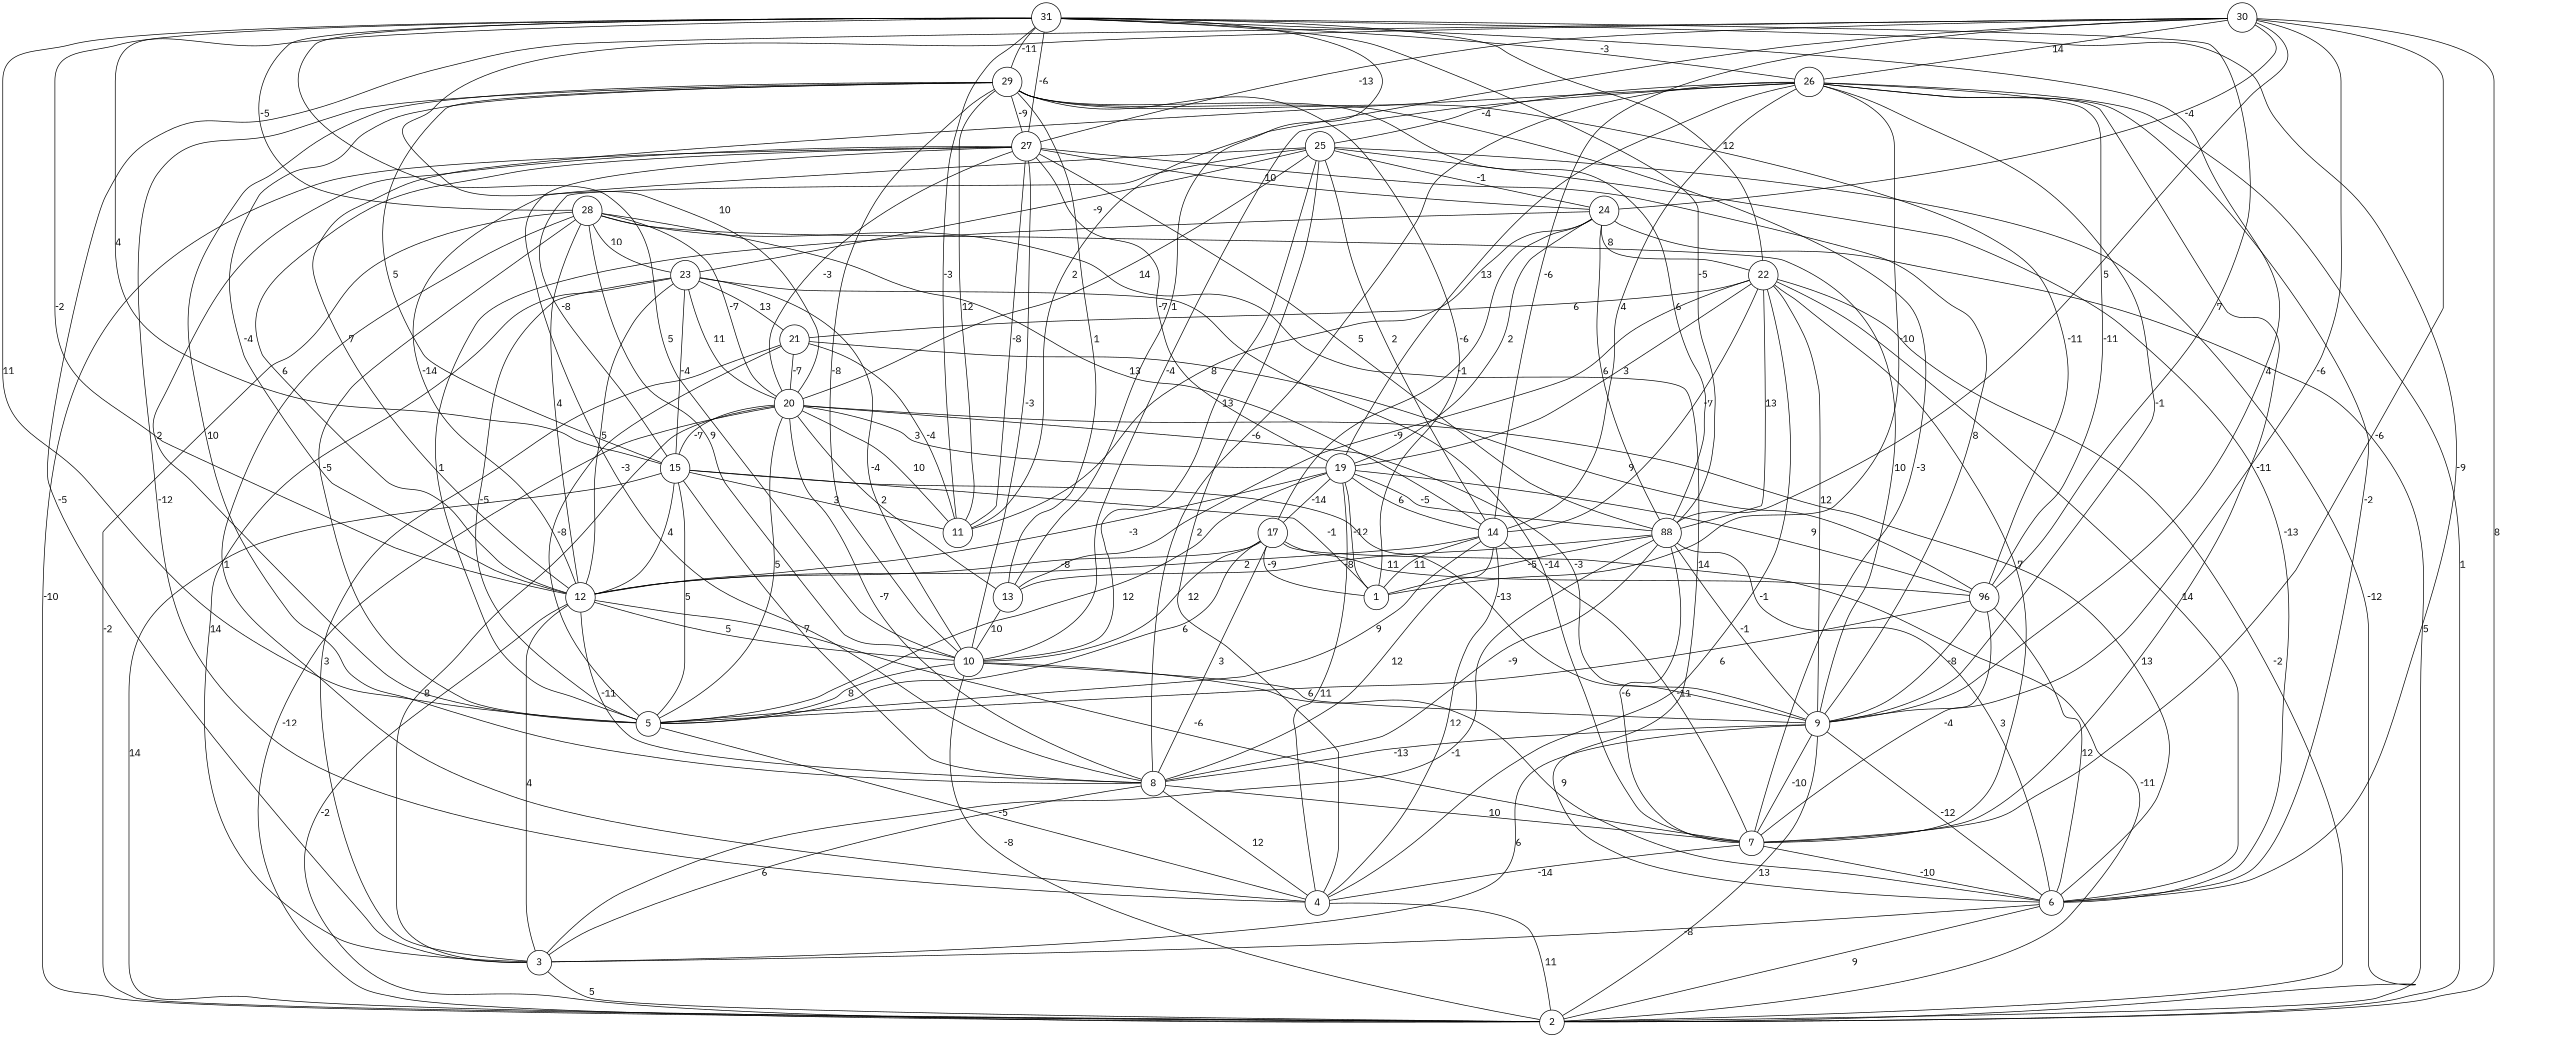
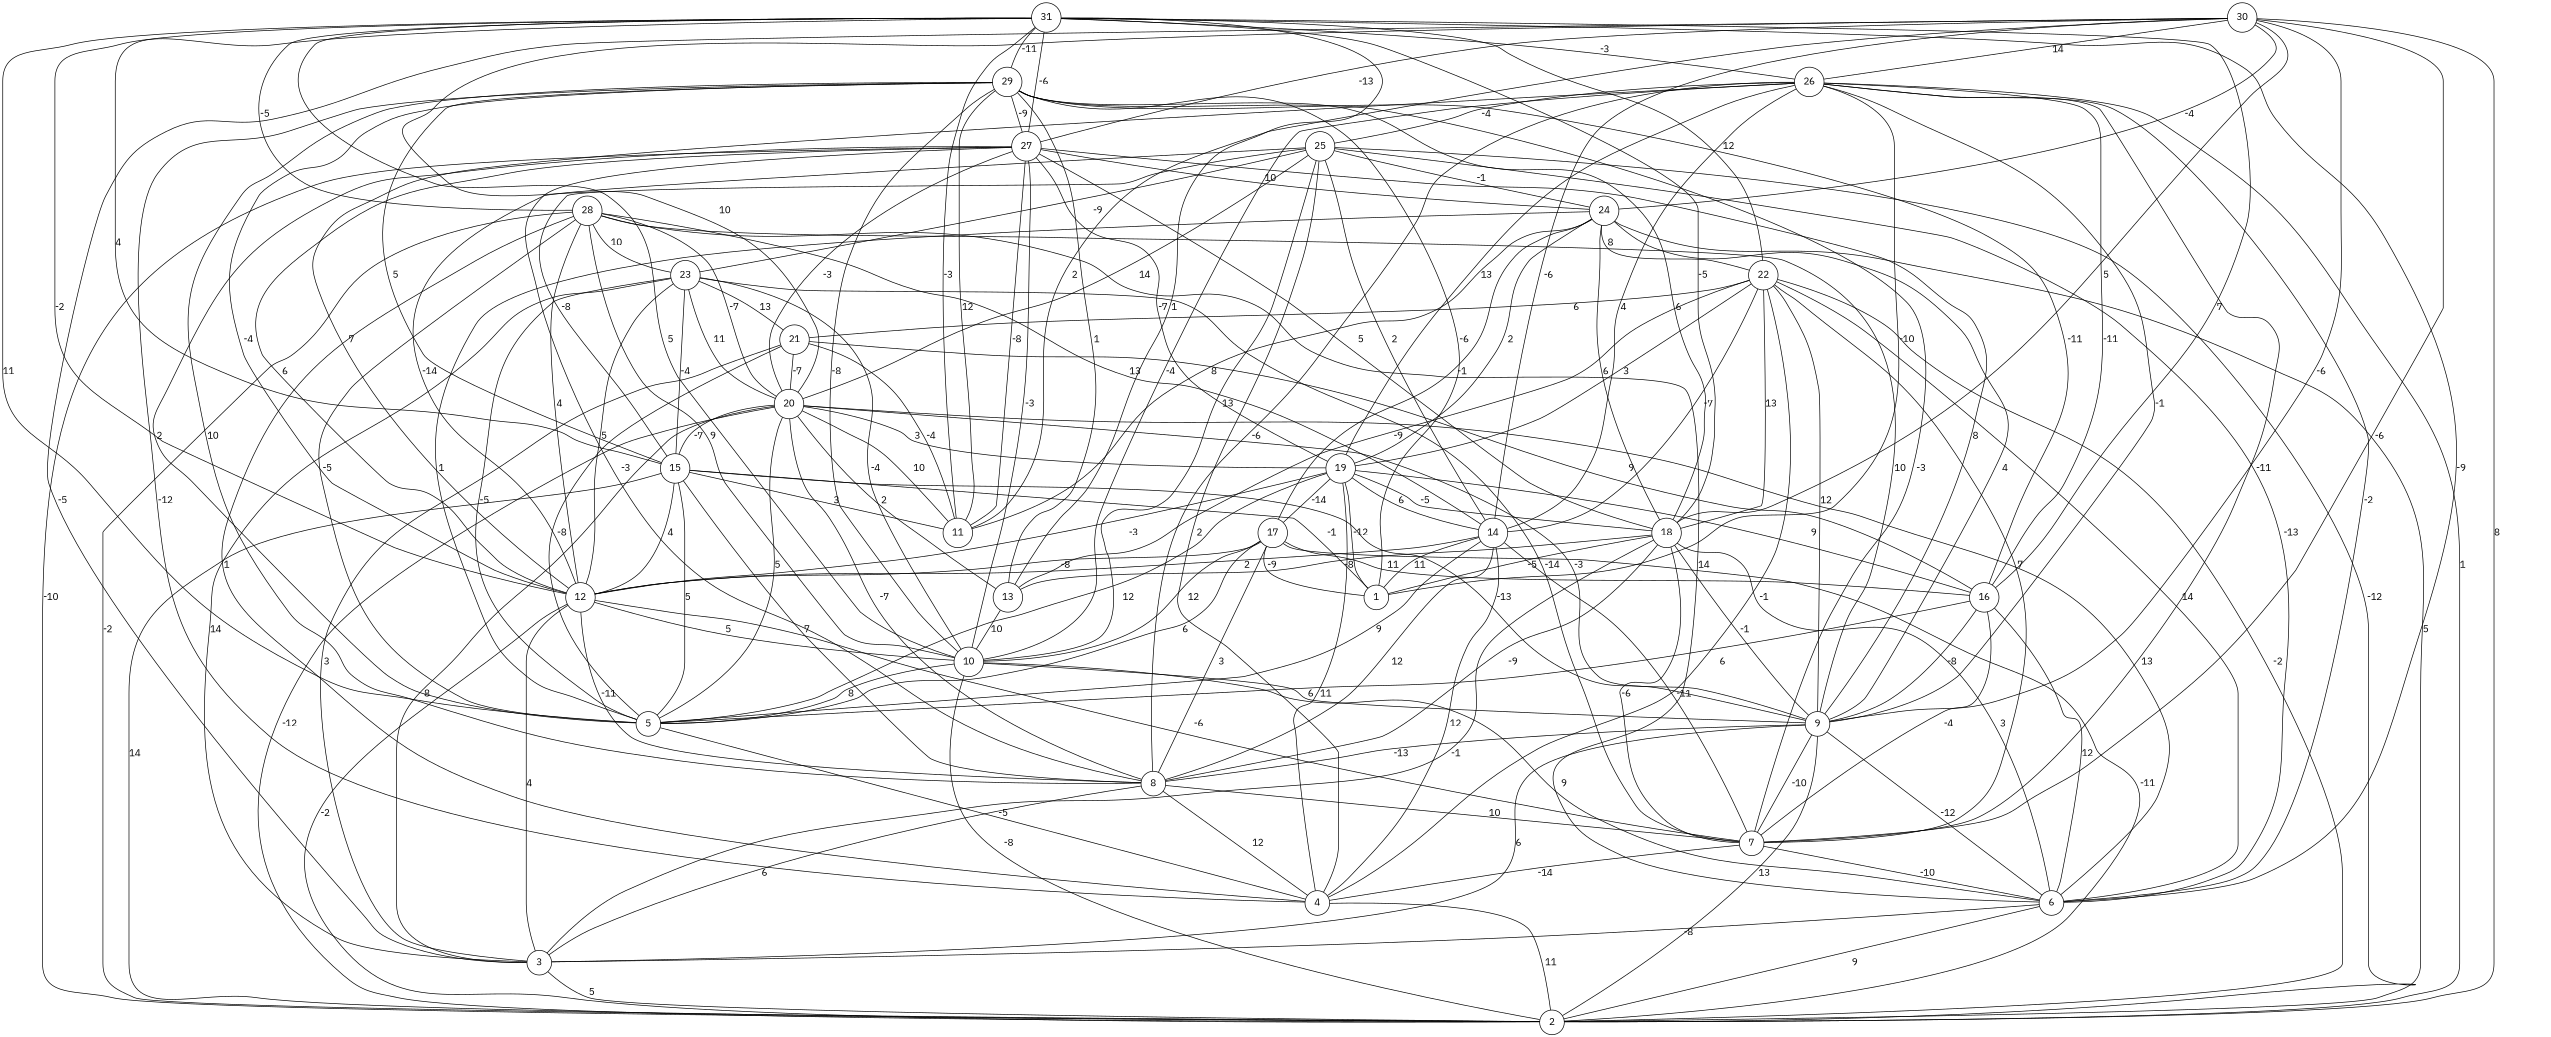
(2055, 82) -> (1980, 365)
(1667, 533) -> (1667, 533)
(1984, 597) -> (1984, 597)
